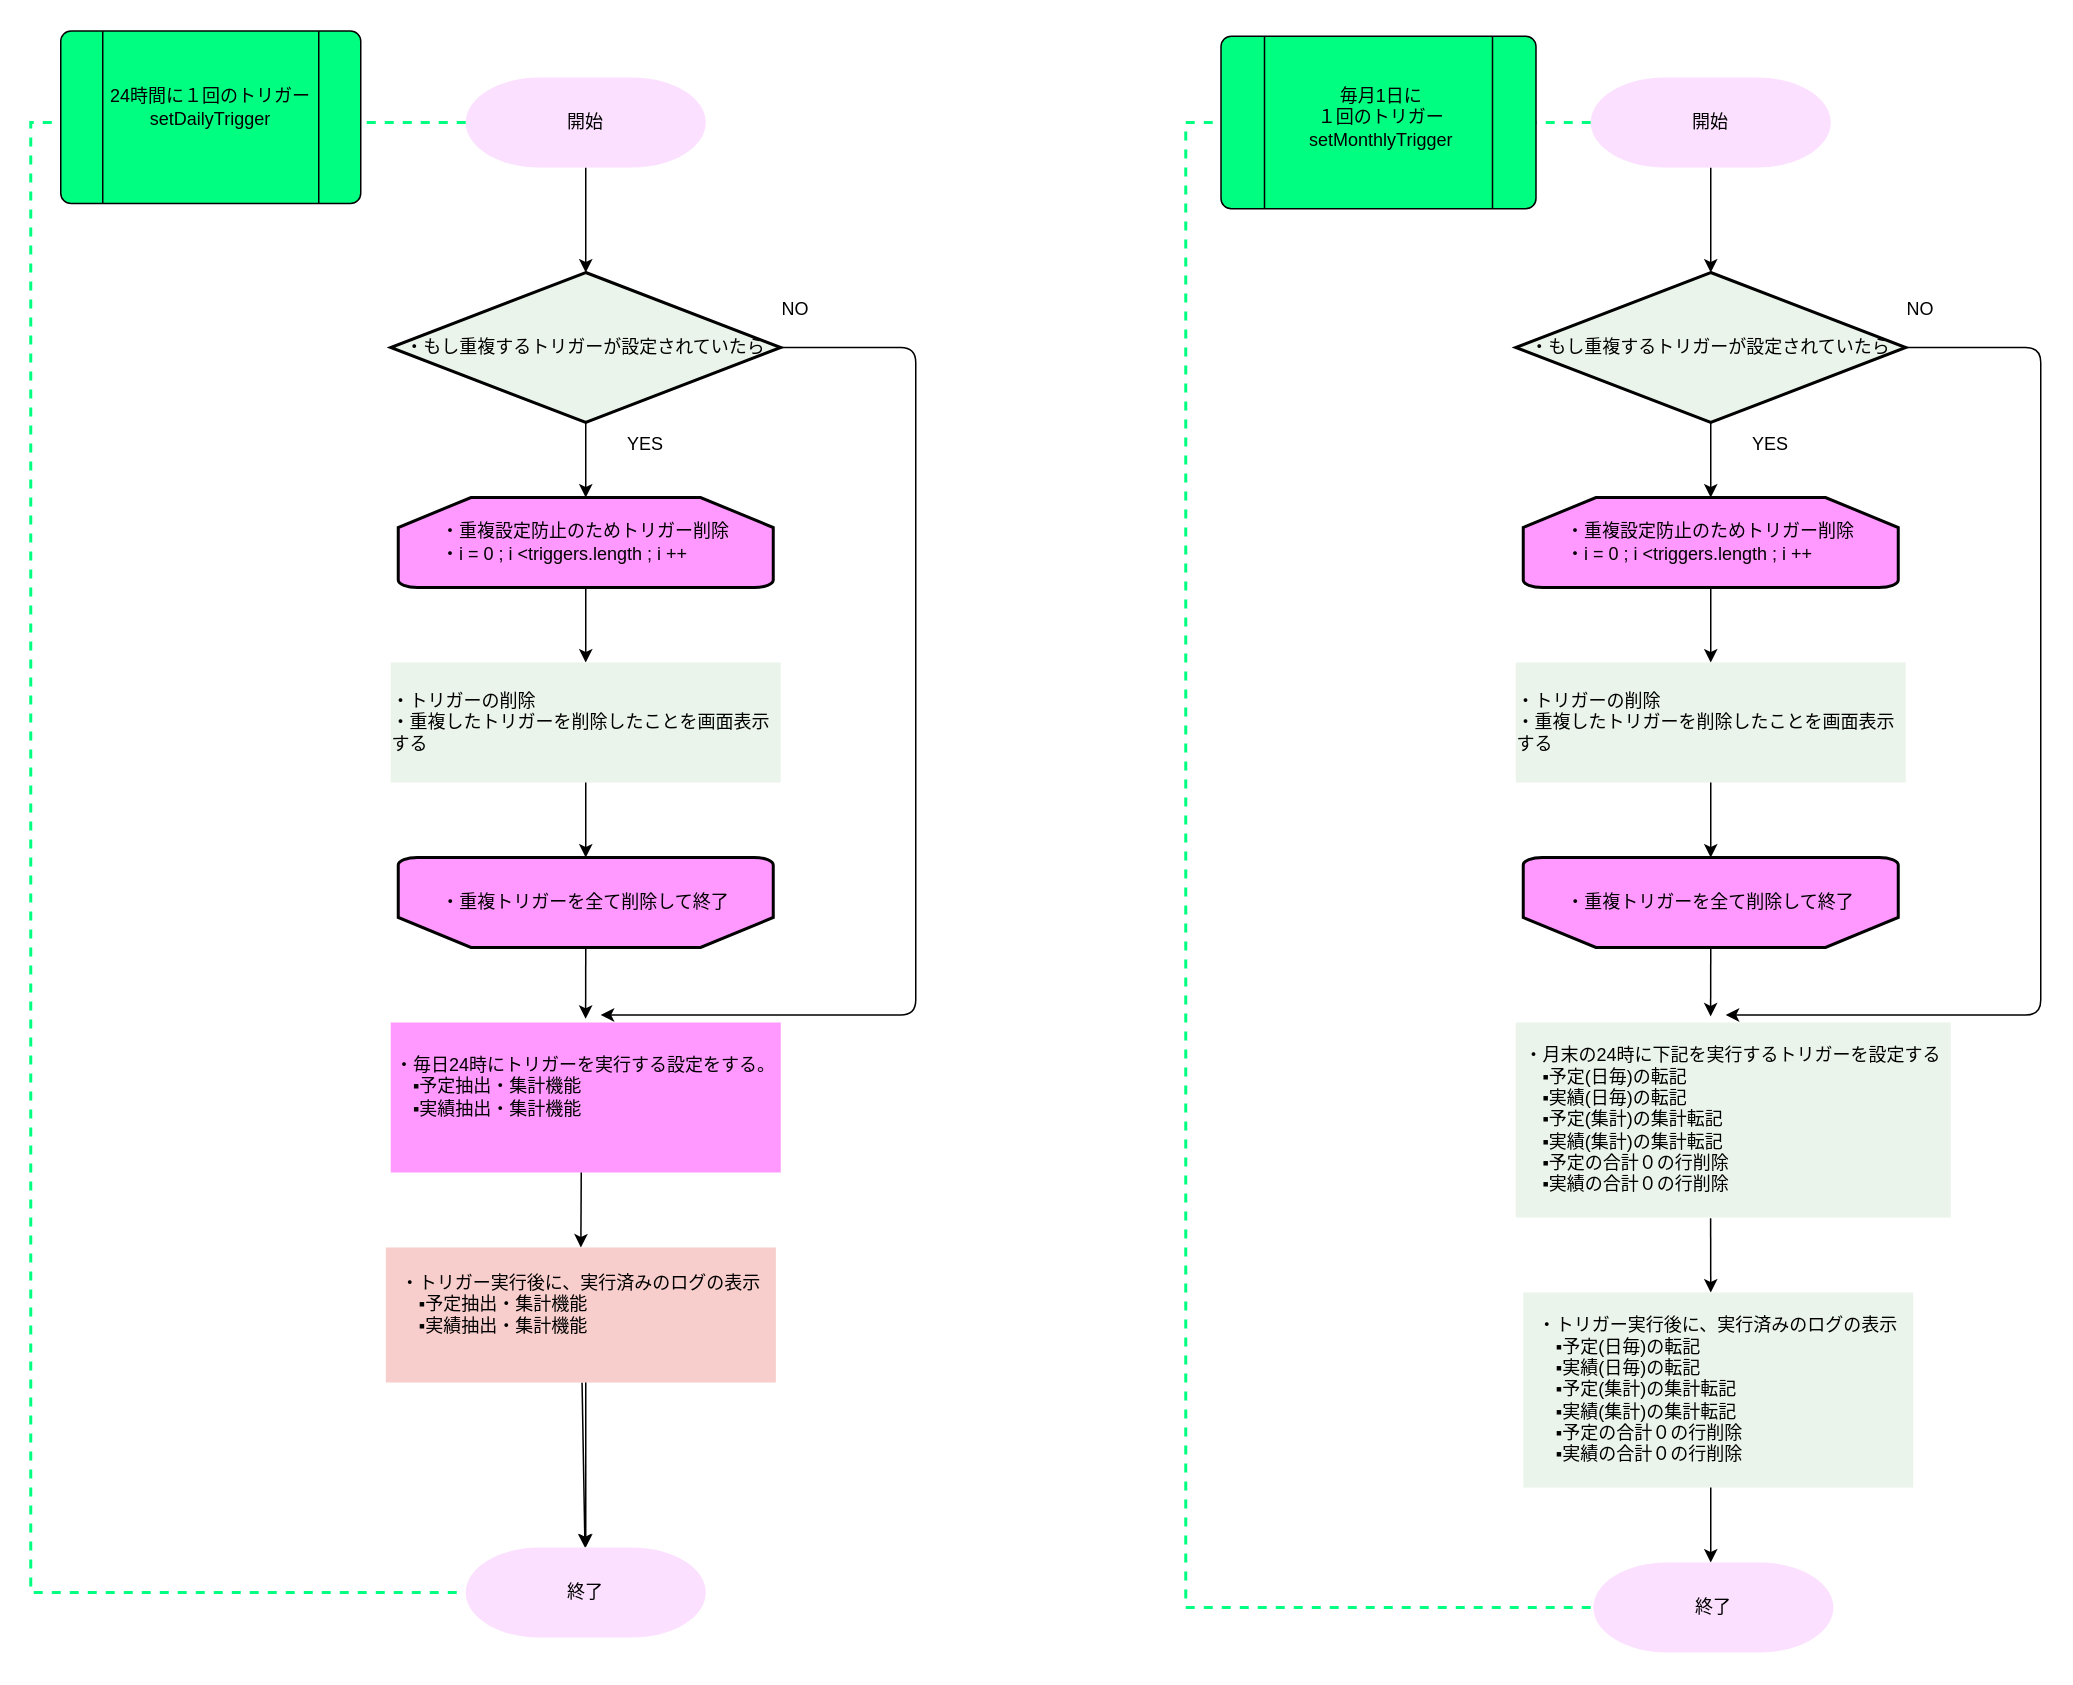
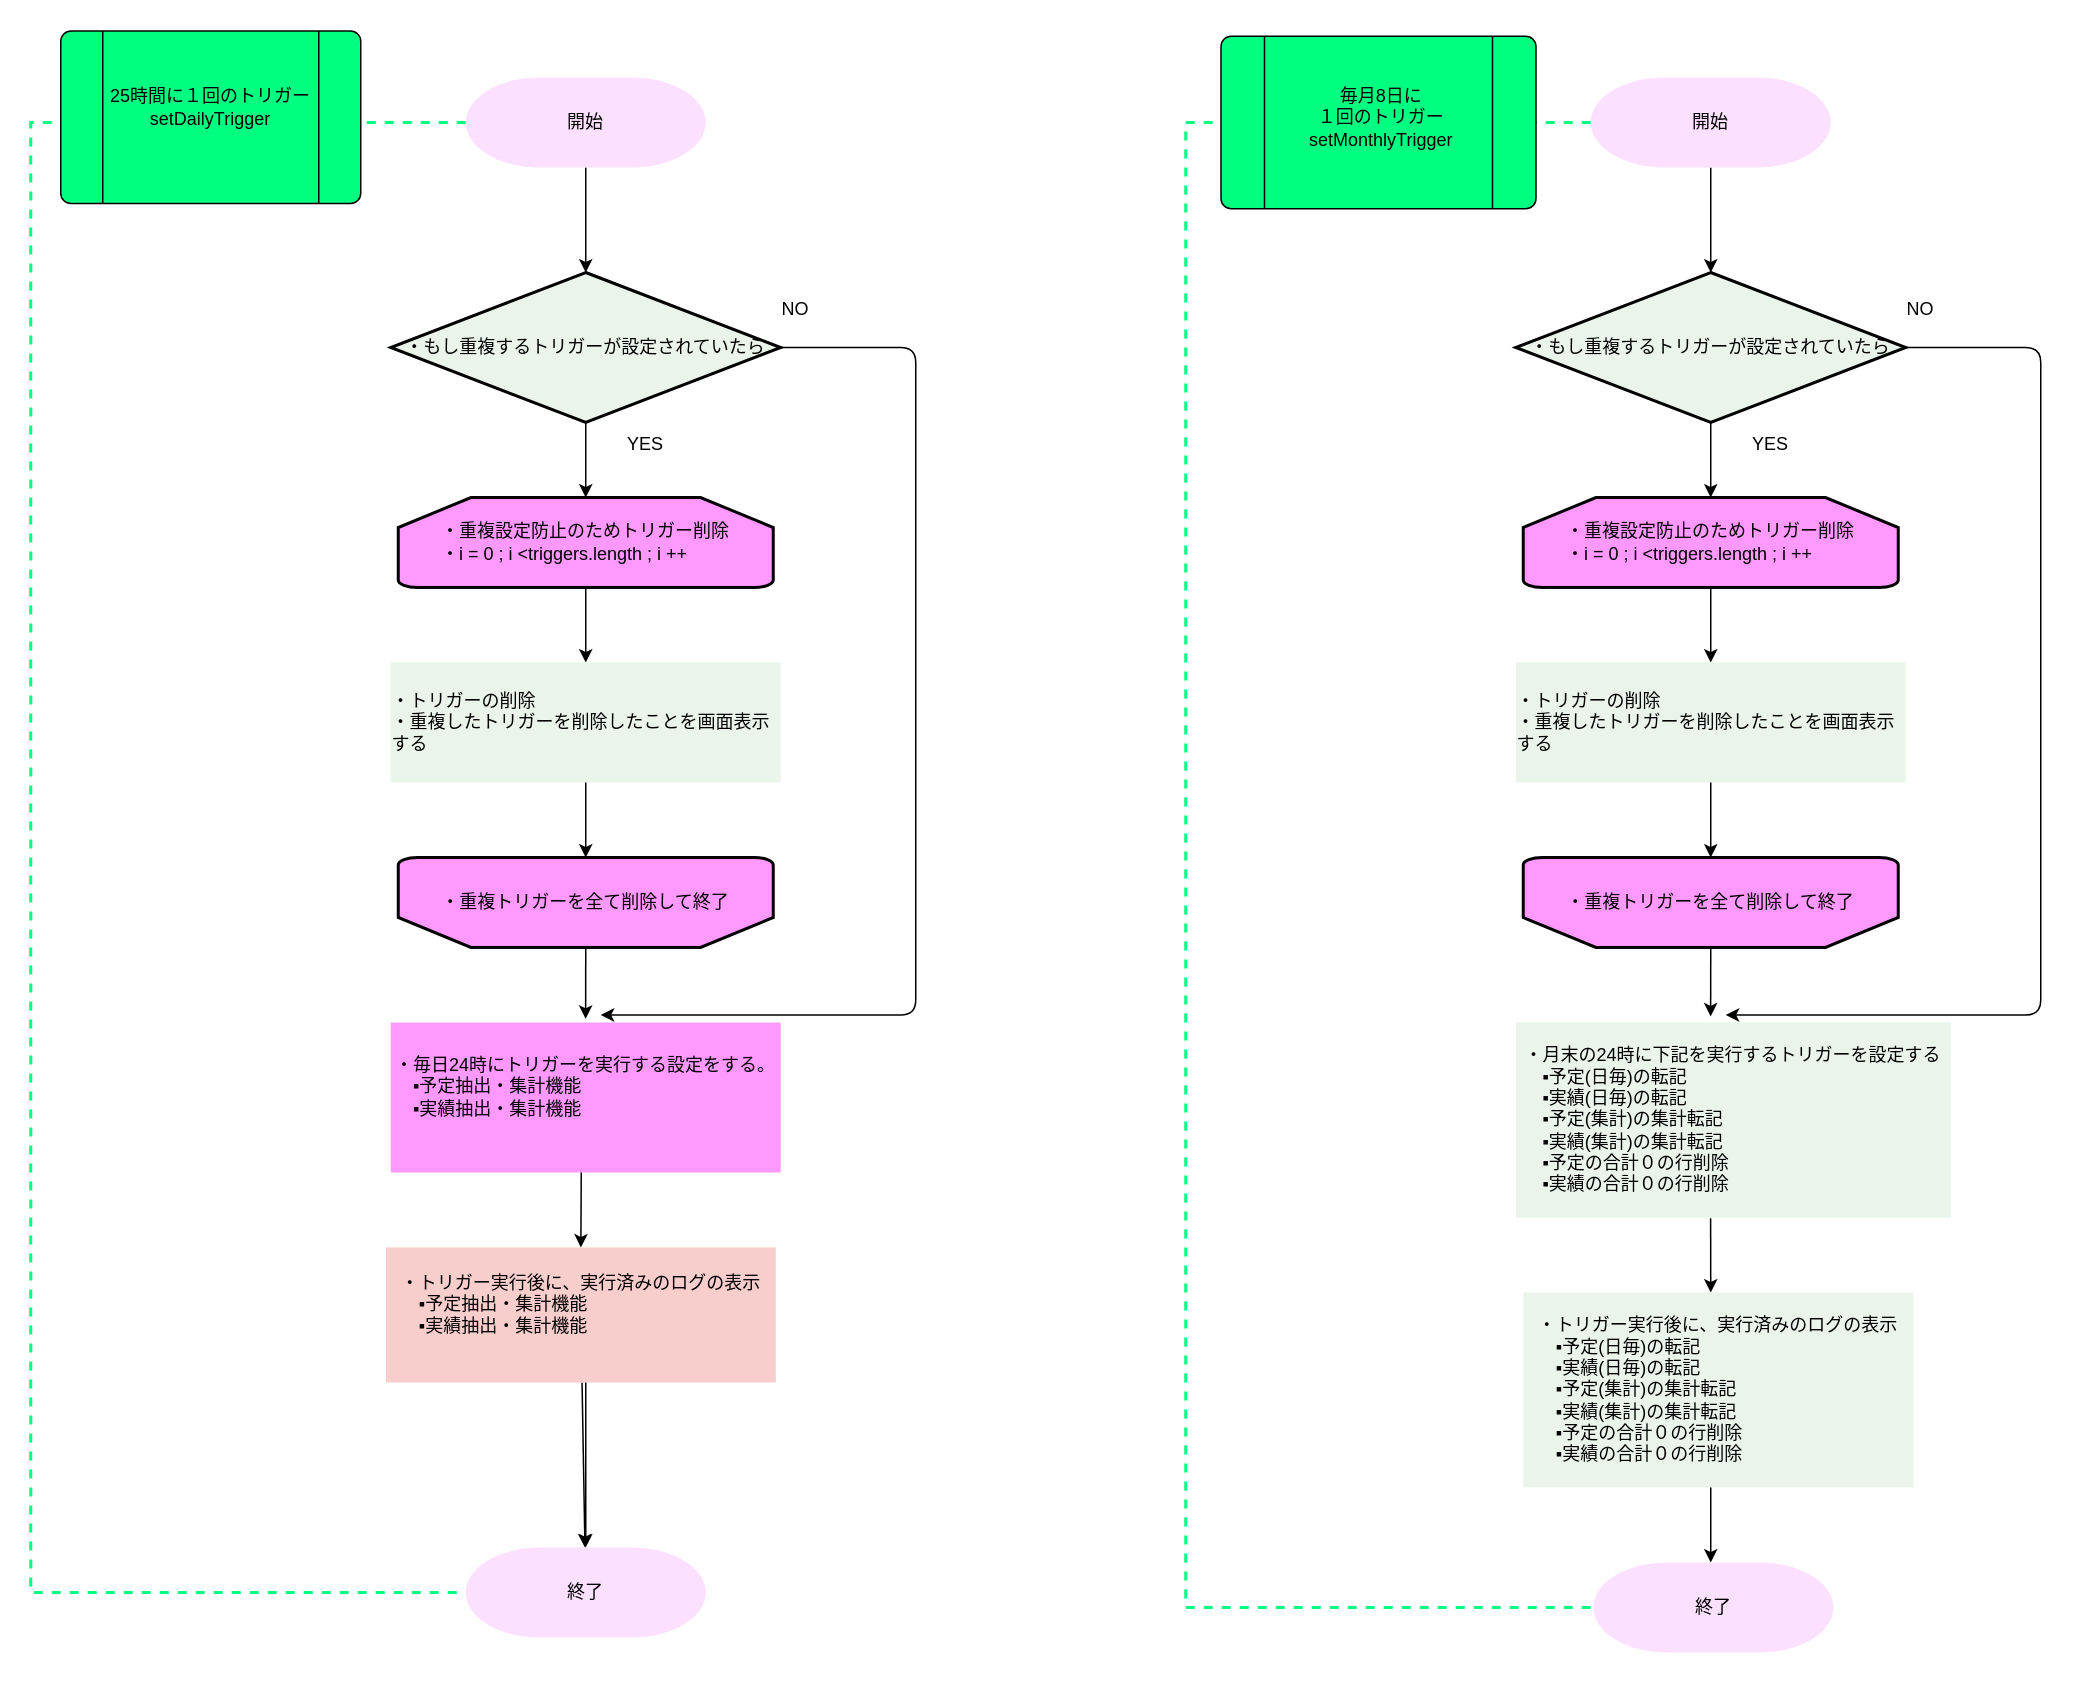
(211, 107) -> (211, 107)
(1382, 118) -> (1382, 118)
